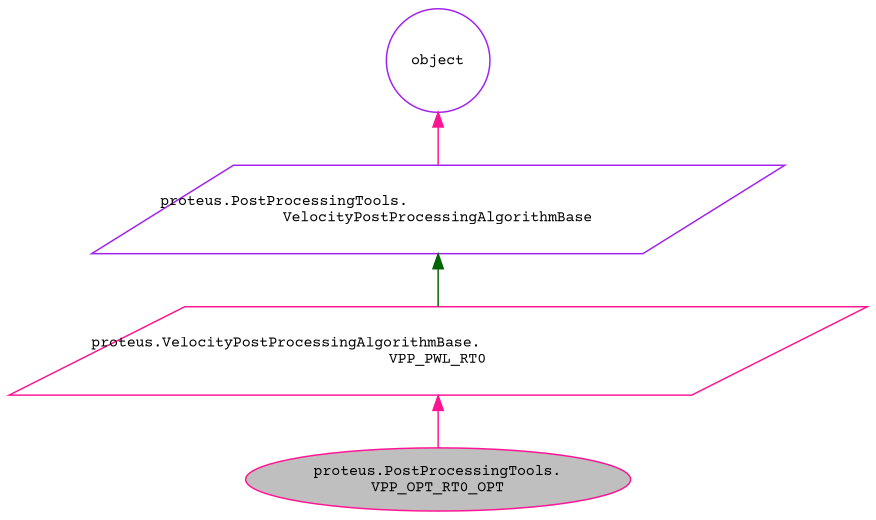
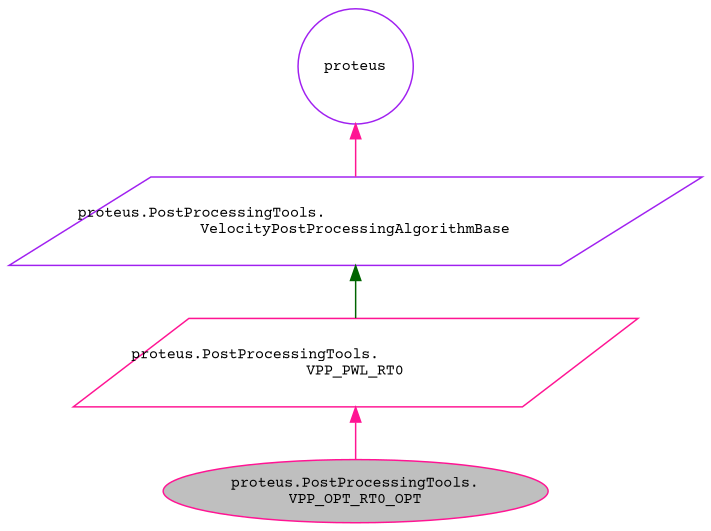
(438, 61) -> (356, 66)
(438, 351) -> (356, 363)
